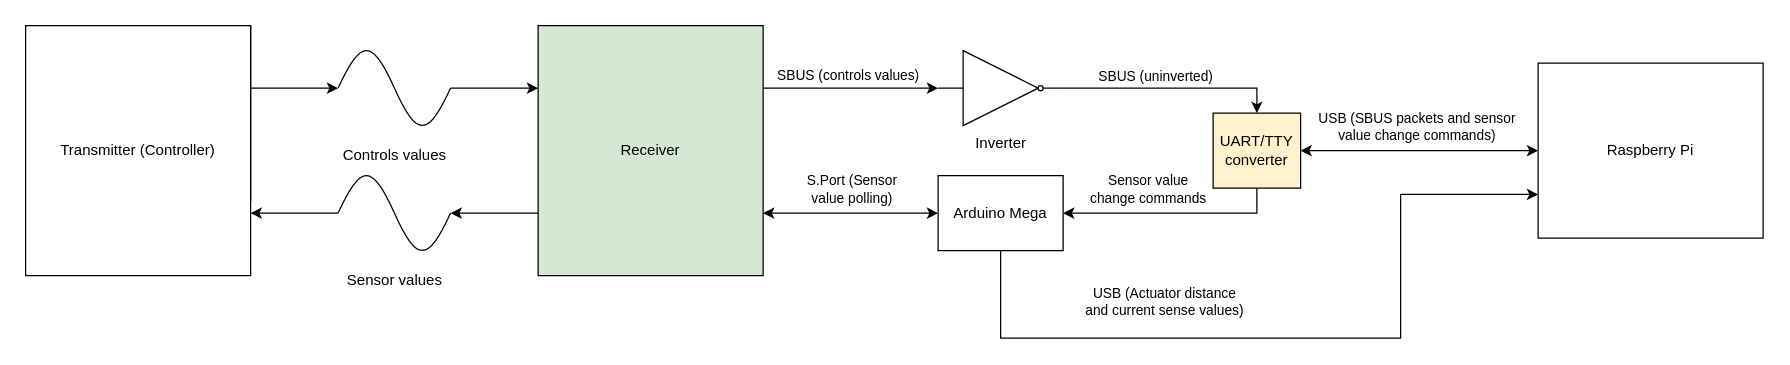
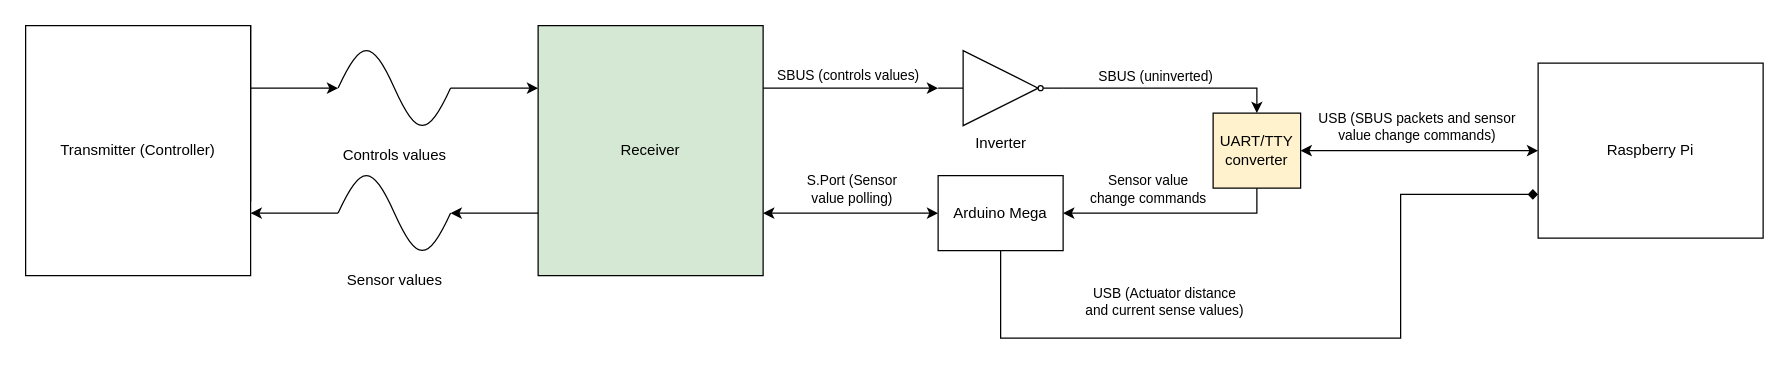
(1528, 194) -> (1527, 194)
